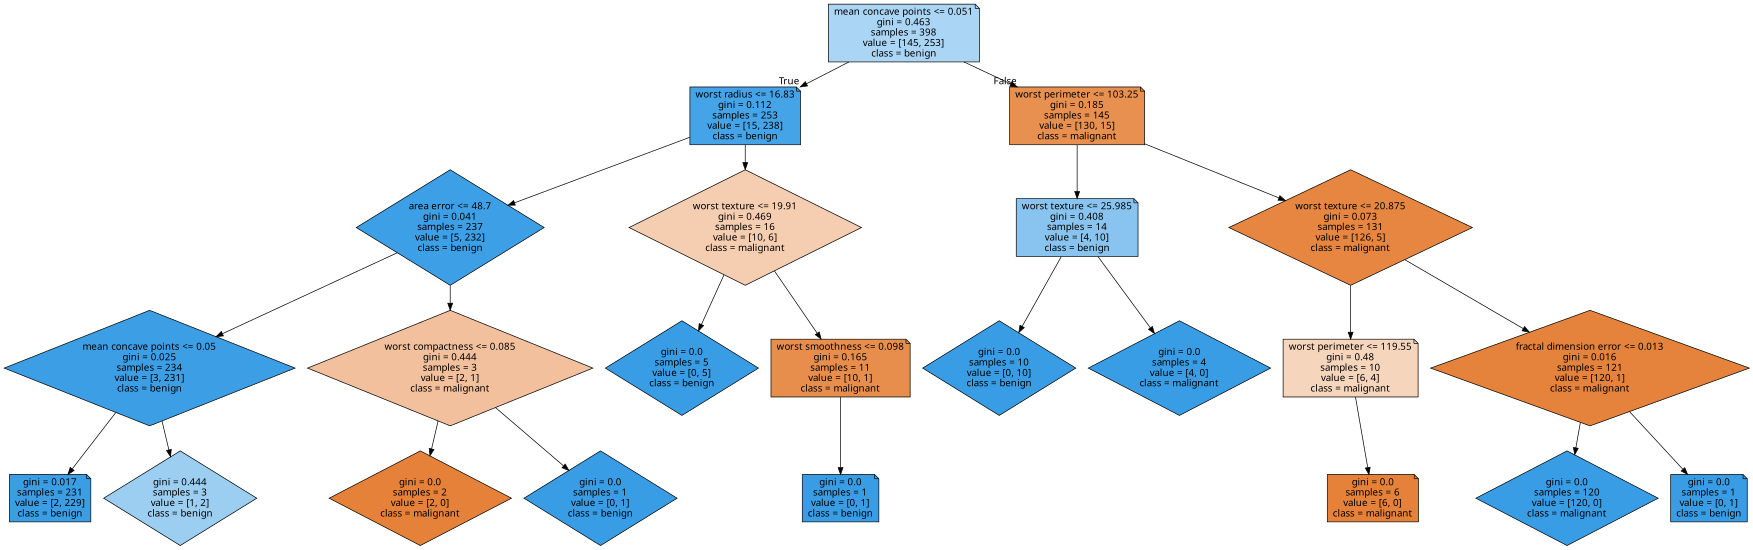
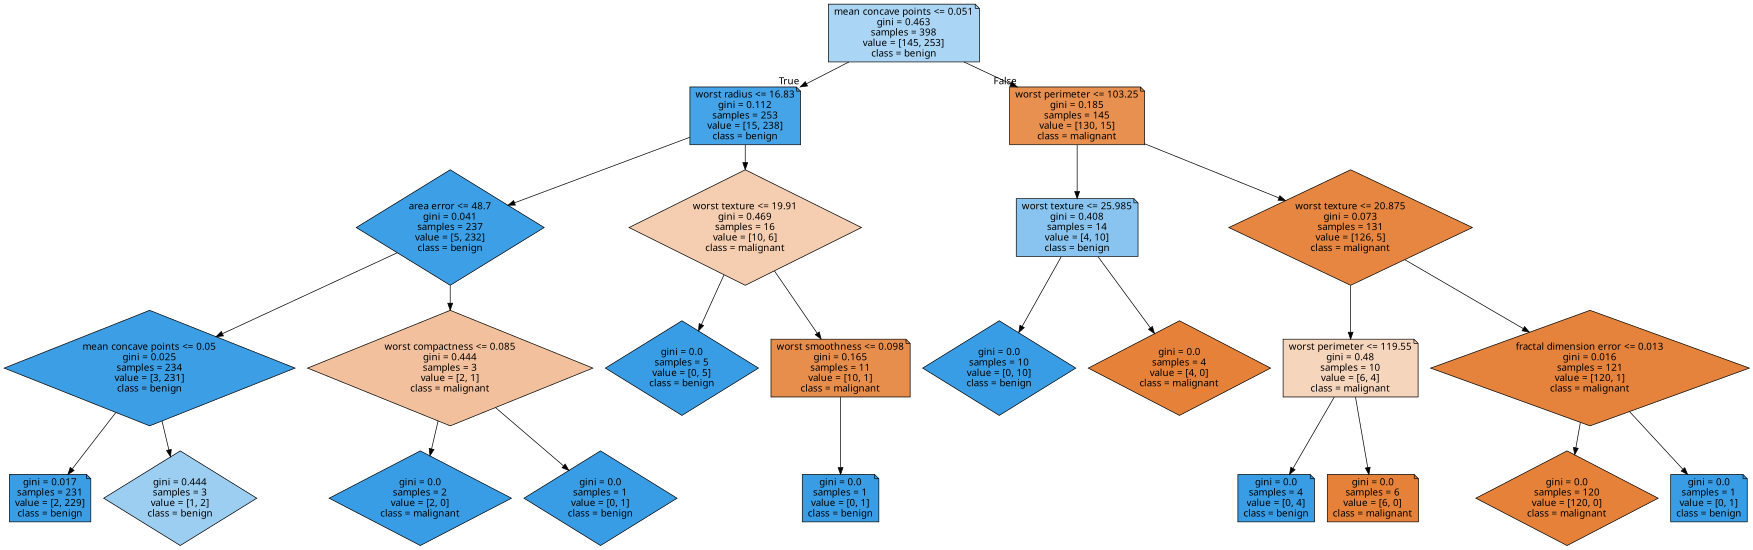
(1179, 368) -> (1179, 368)
(420, 498) -> (420, 498)
none -> (1276, 498)
(1567, 498) -> (1567, 498)
